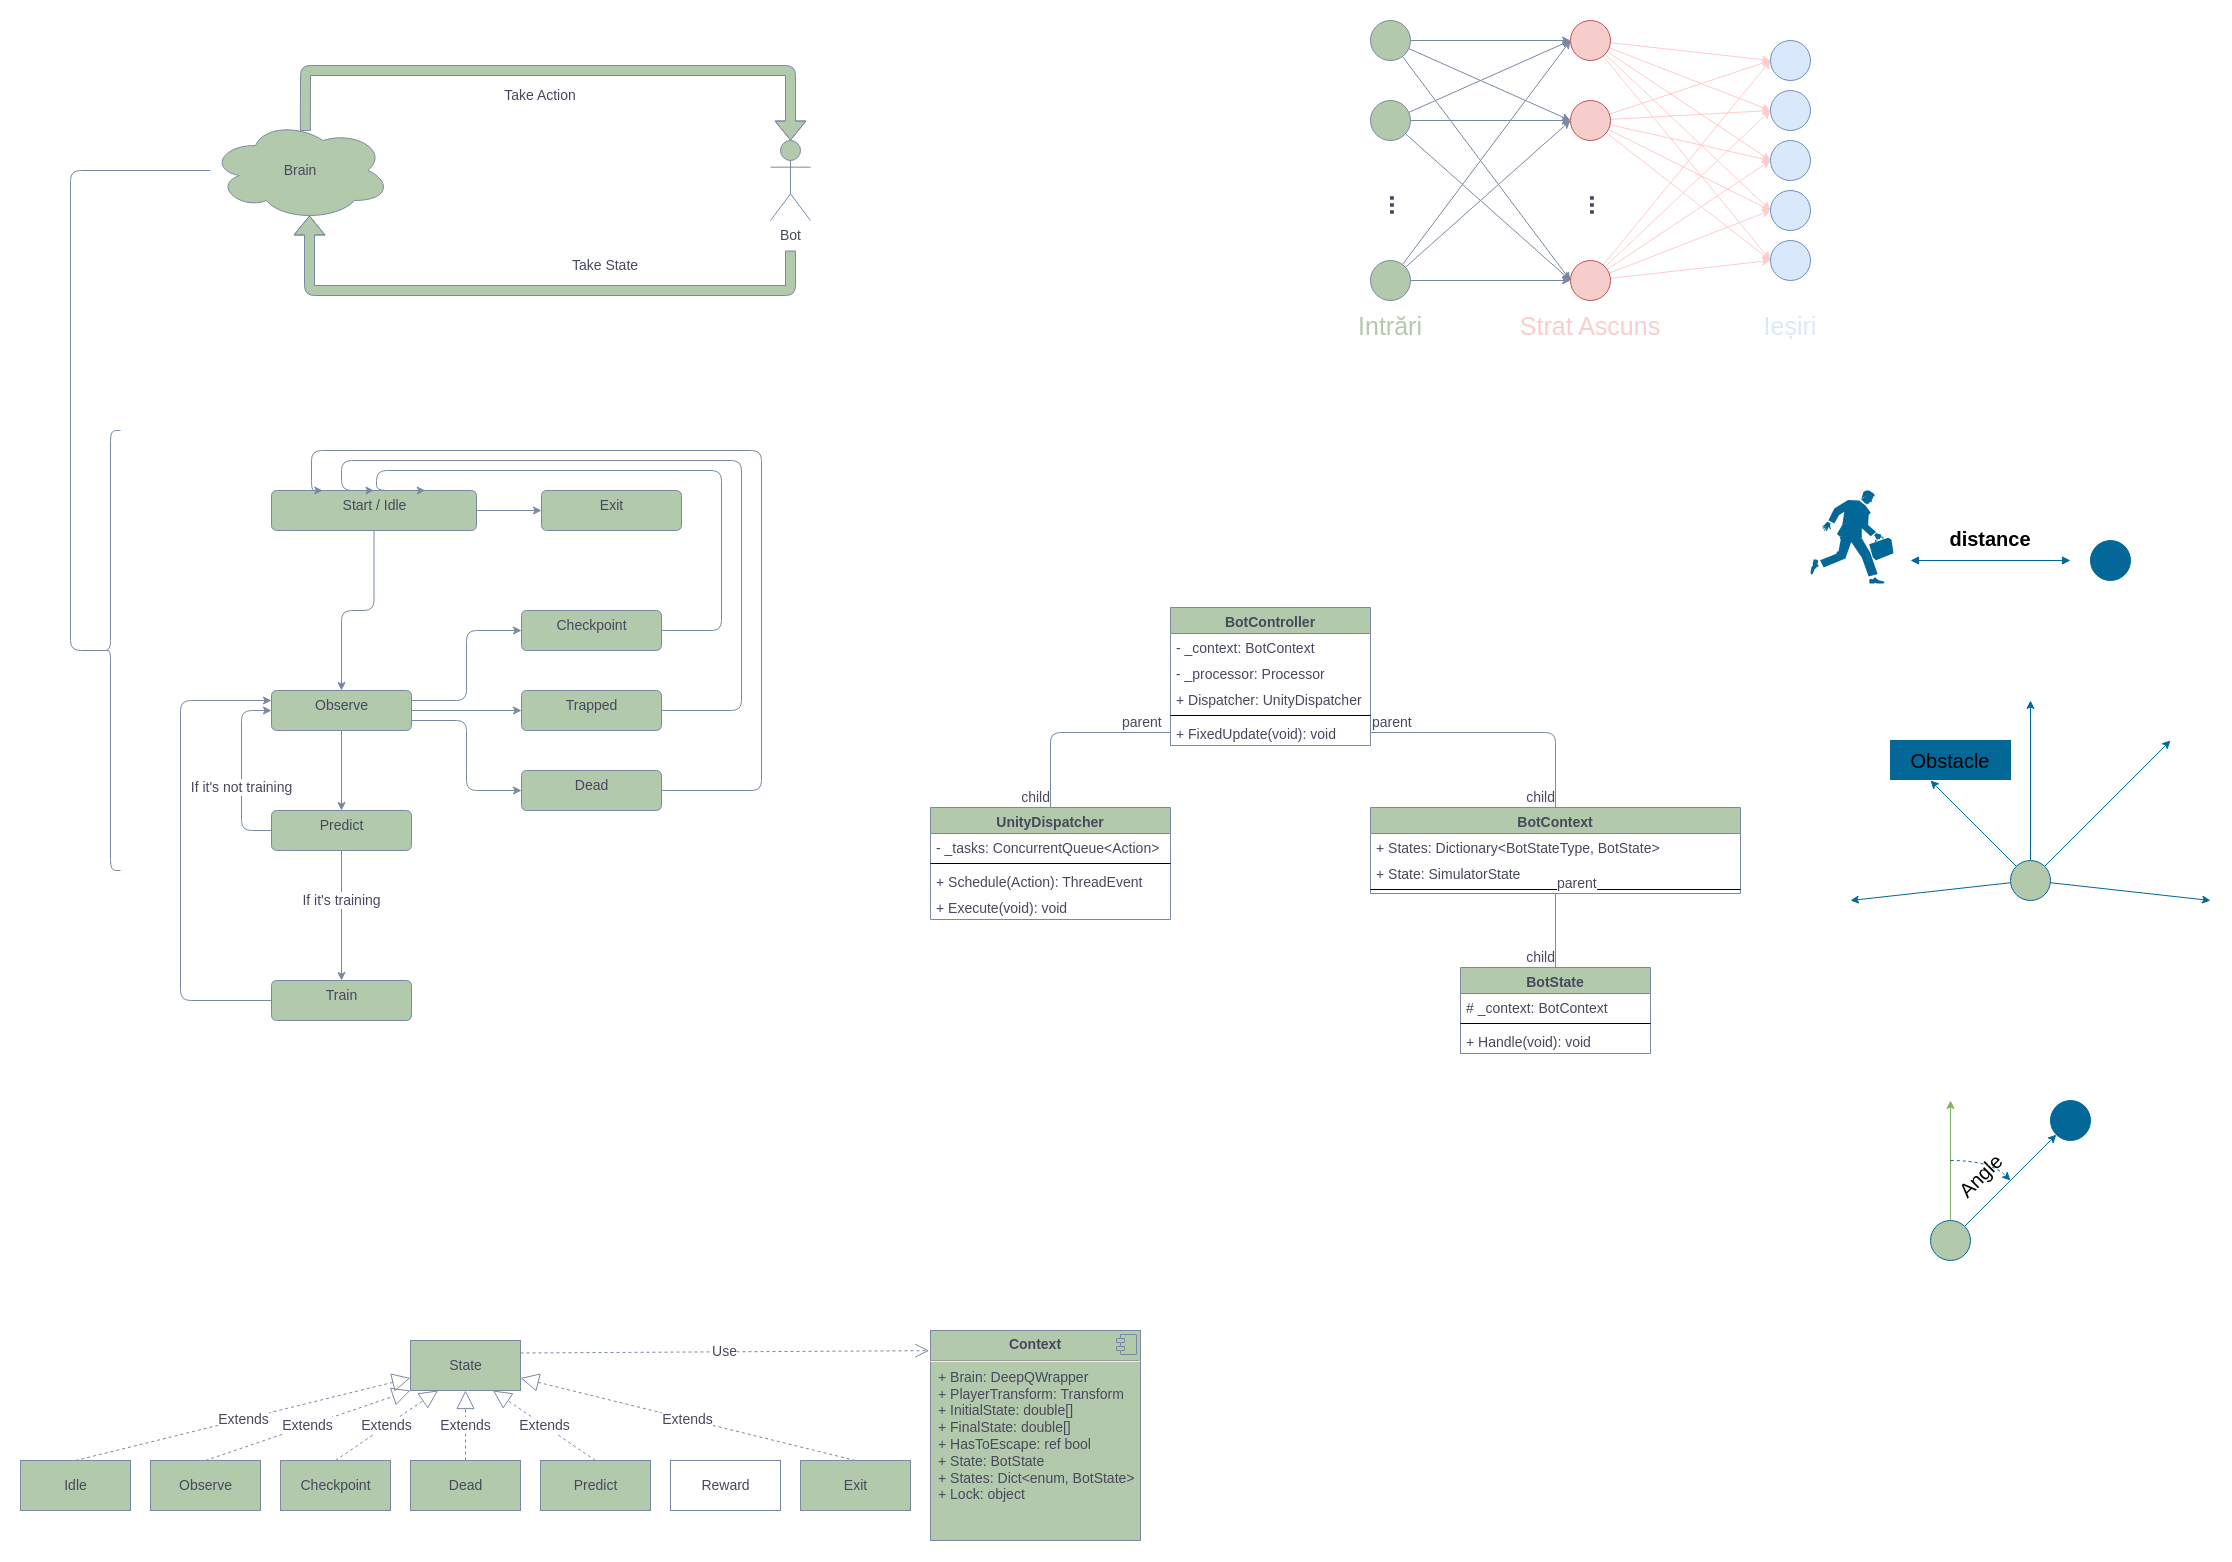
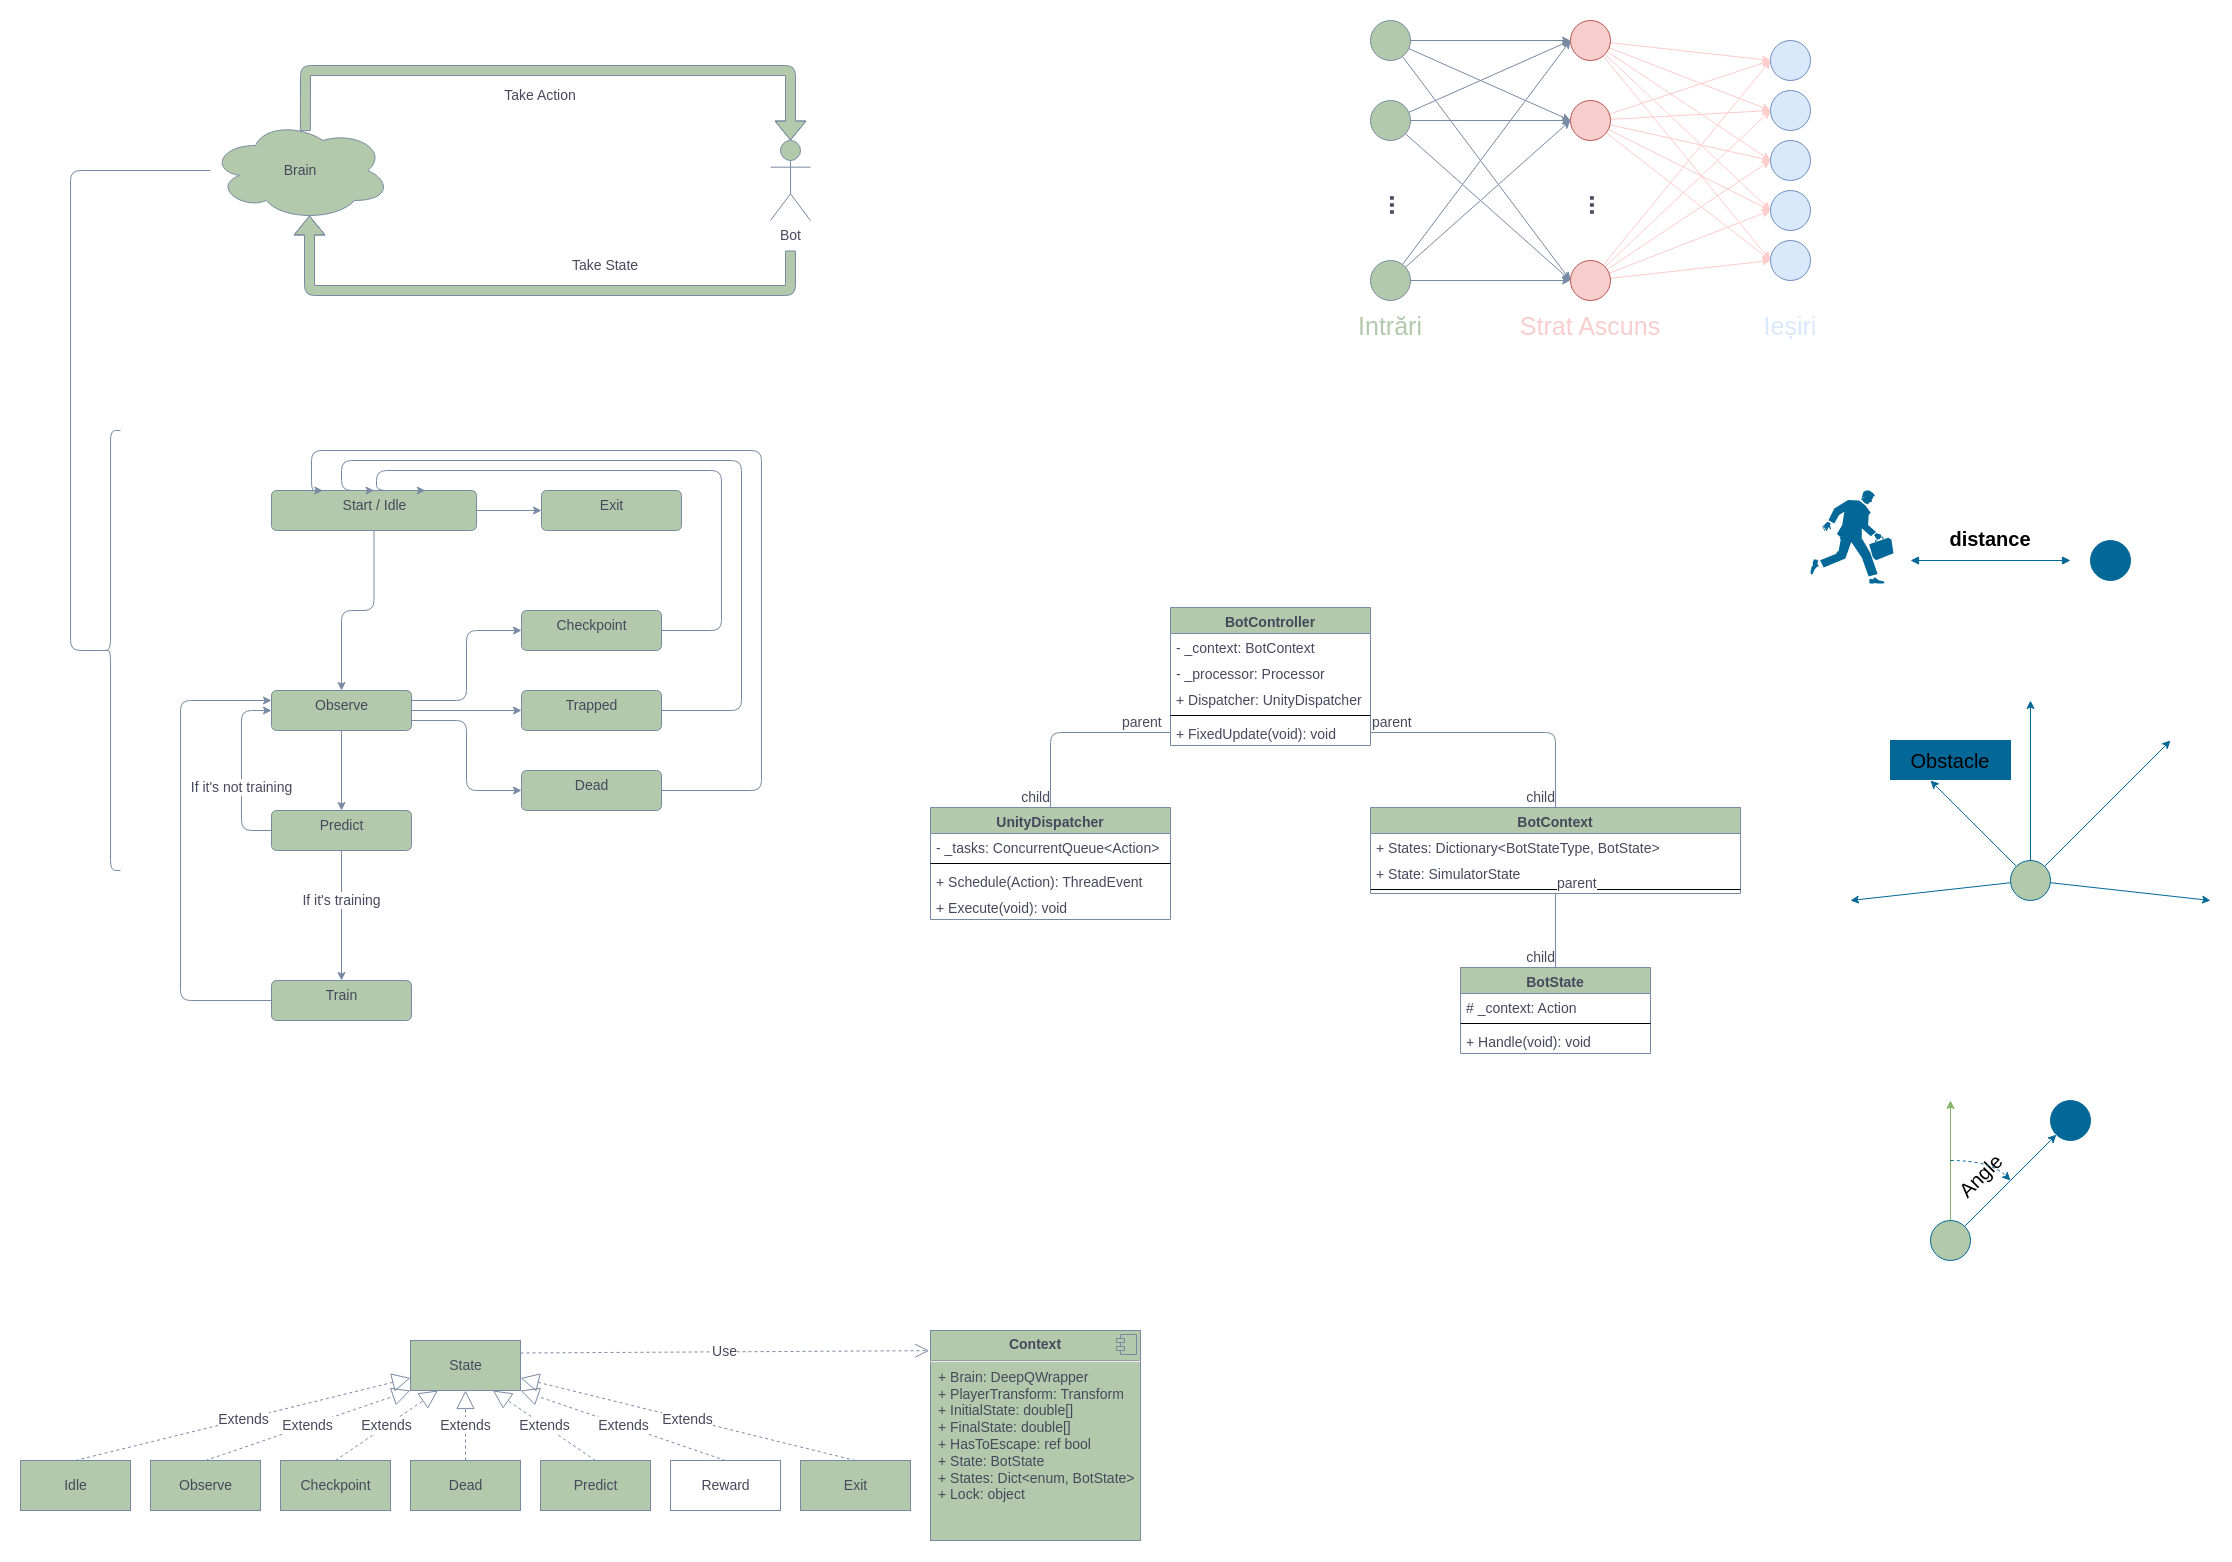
(1547, 1008) -> (1529, 1008)
none -> (632, 1428)
